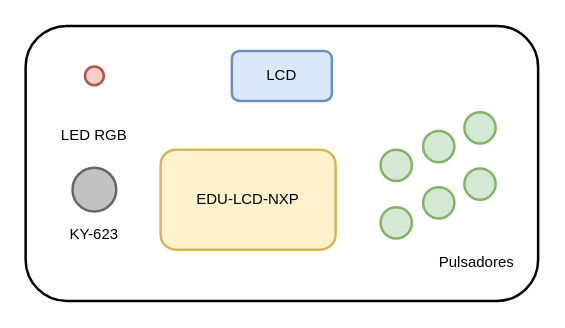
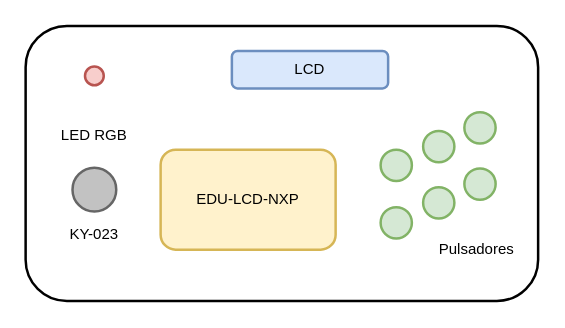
(282, 76) -> (310, 69)
(94, 234) -> (94, 234)
(477, 262) -> (477, 249)
